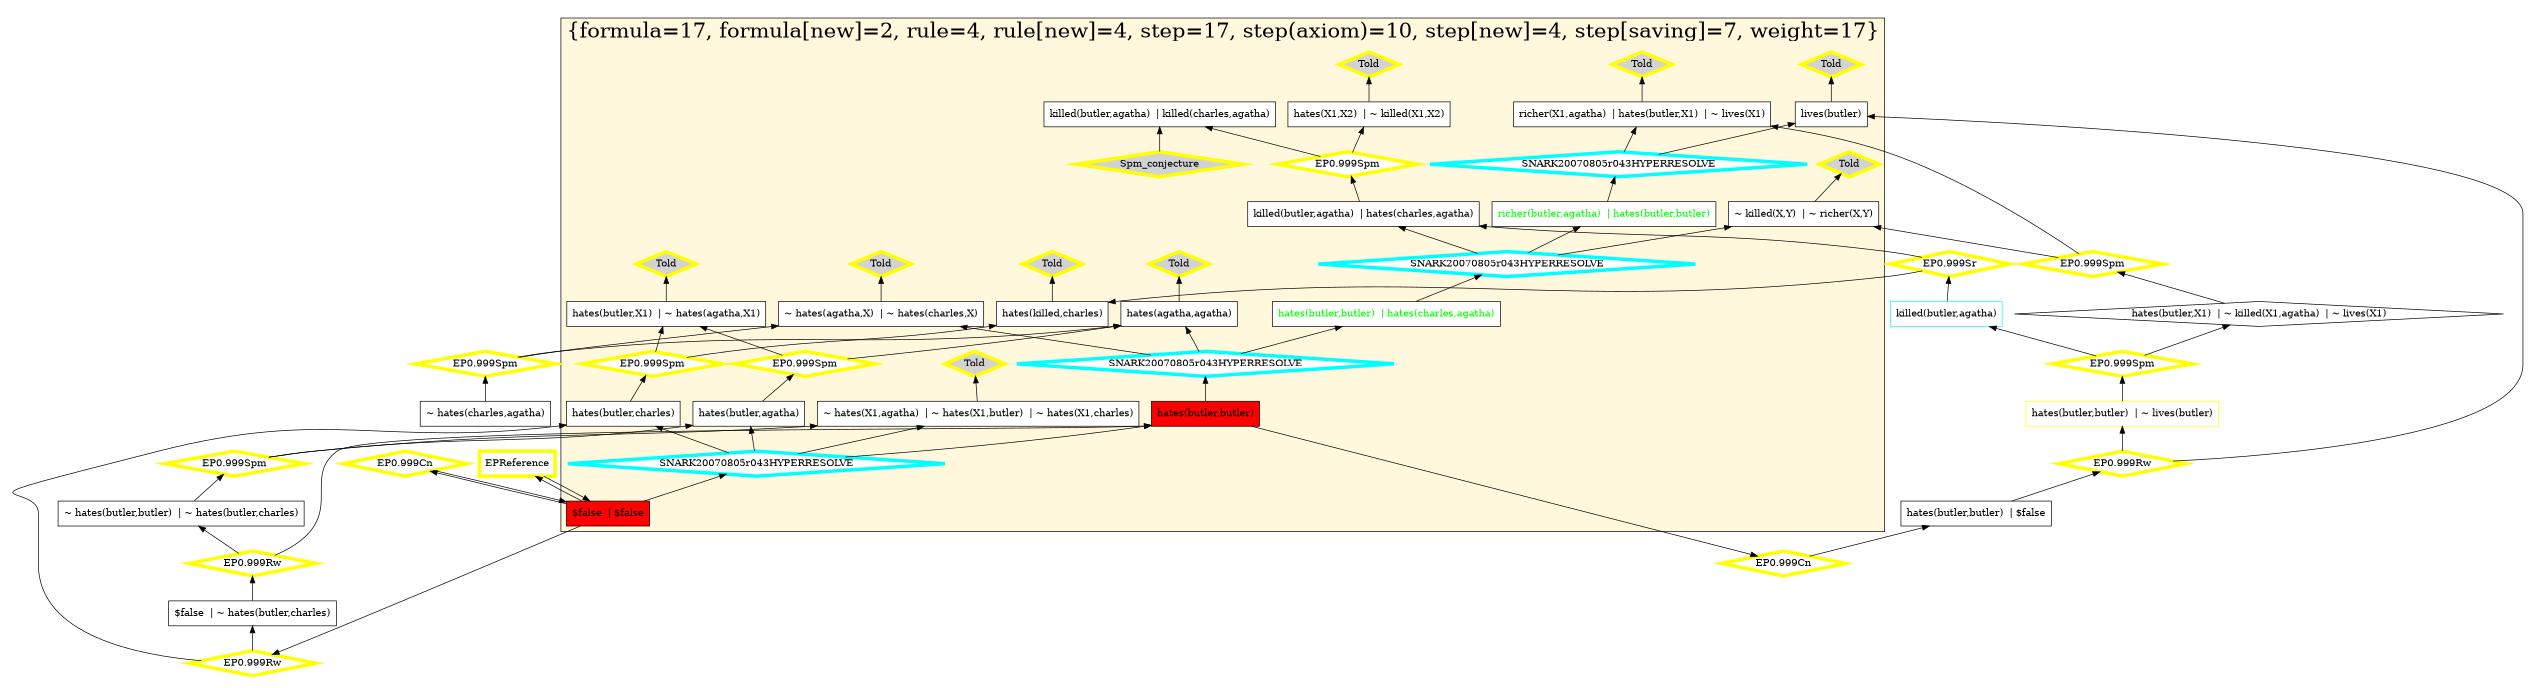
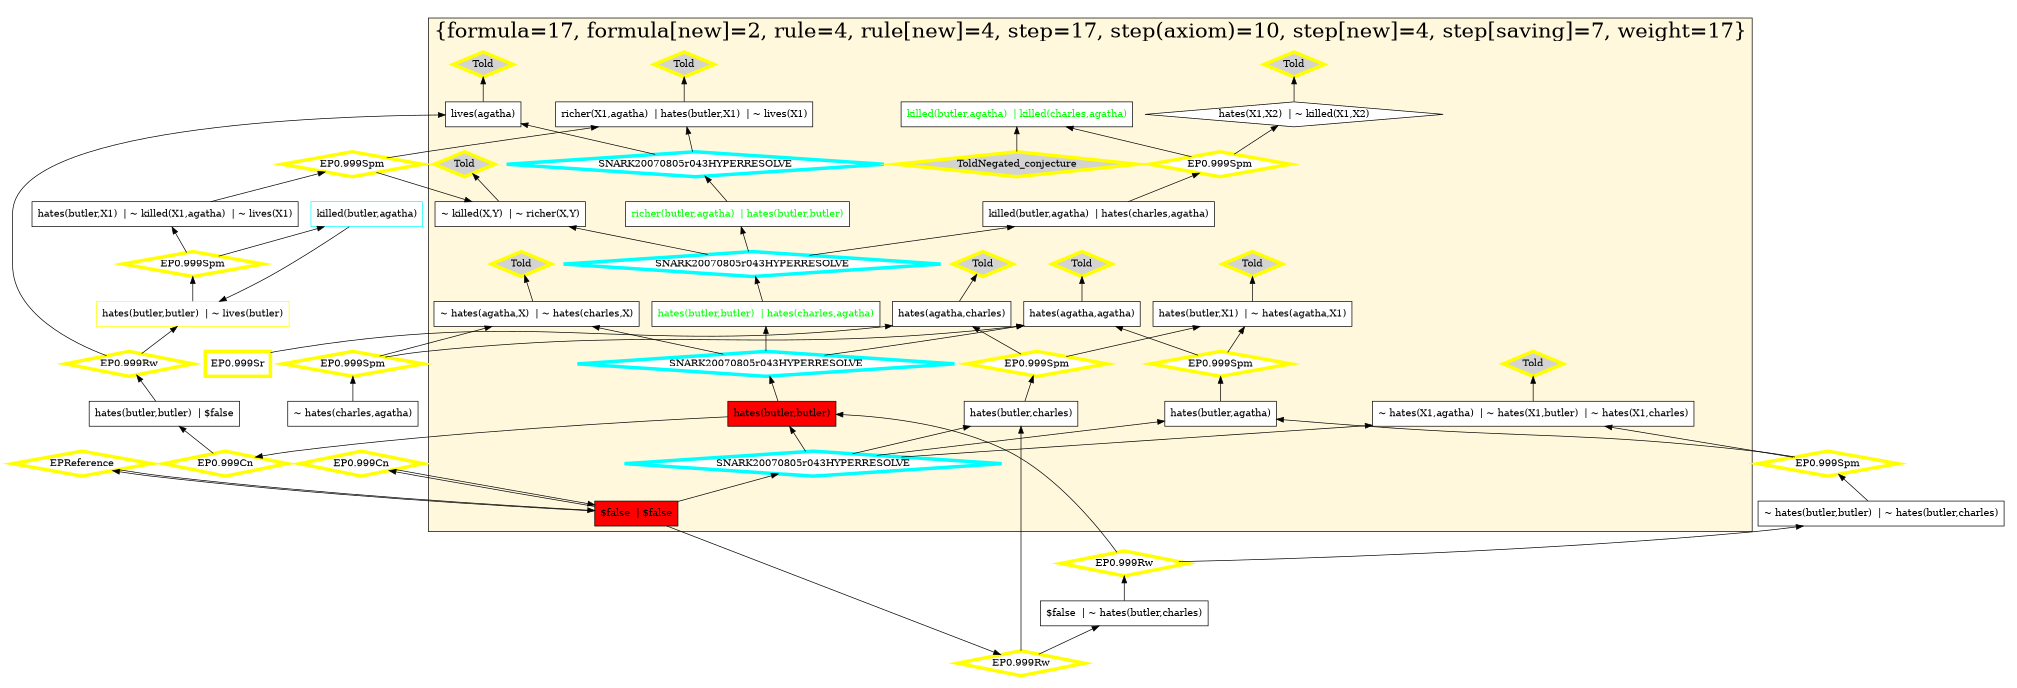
(1160, 114) -> (1017, 114)
(1369, 114) -> (1294, 114)
(1831, 114) -> (483, 114)
(1160, 164) -> (1017, 164)
(1705, 237) -> none
(1950, 264) -> (238, 364)
(1948, 292) -> (289, 265)
(1052, 314) -> (952, 314)
(2259, 314) -> (165, 214)
(517, 464) -> (82, 464)
